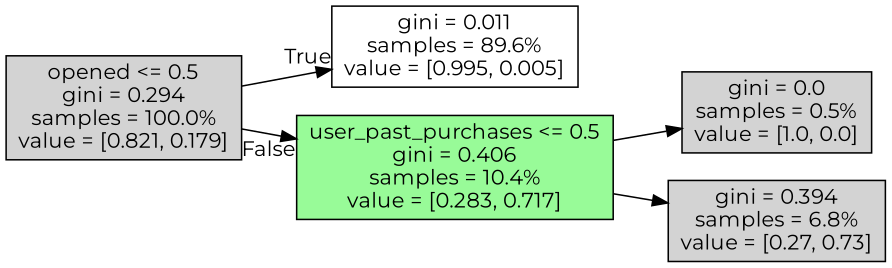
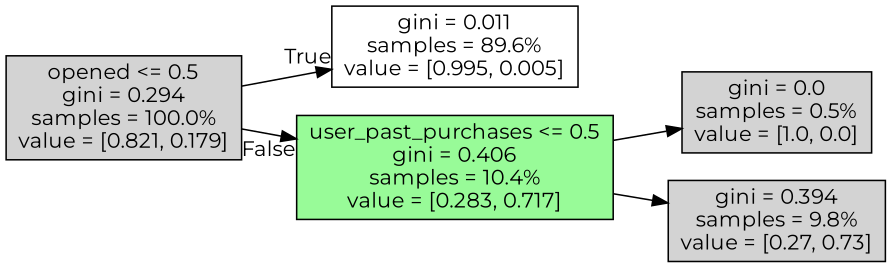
(777, 221) -> (777, 221)
